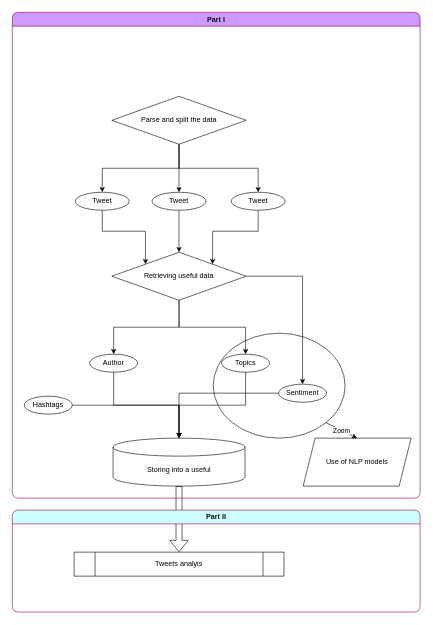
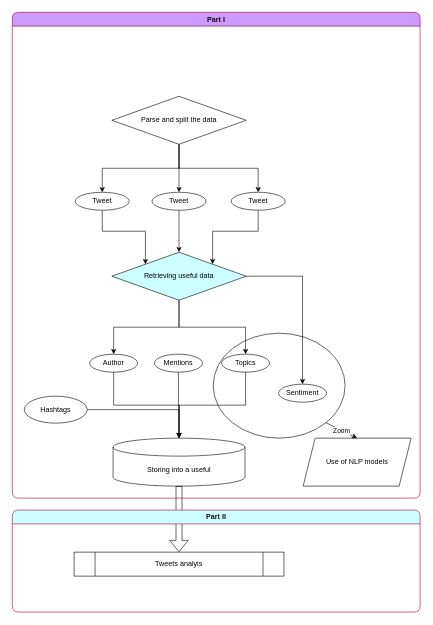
(179, 276) -> (179, 276)
none -> (179, 363)
none -> (179, 382)
(229, 393) -> none
(48, 405) -> (56, 410)
